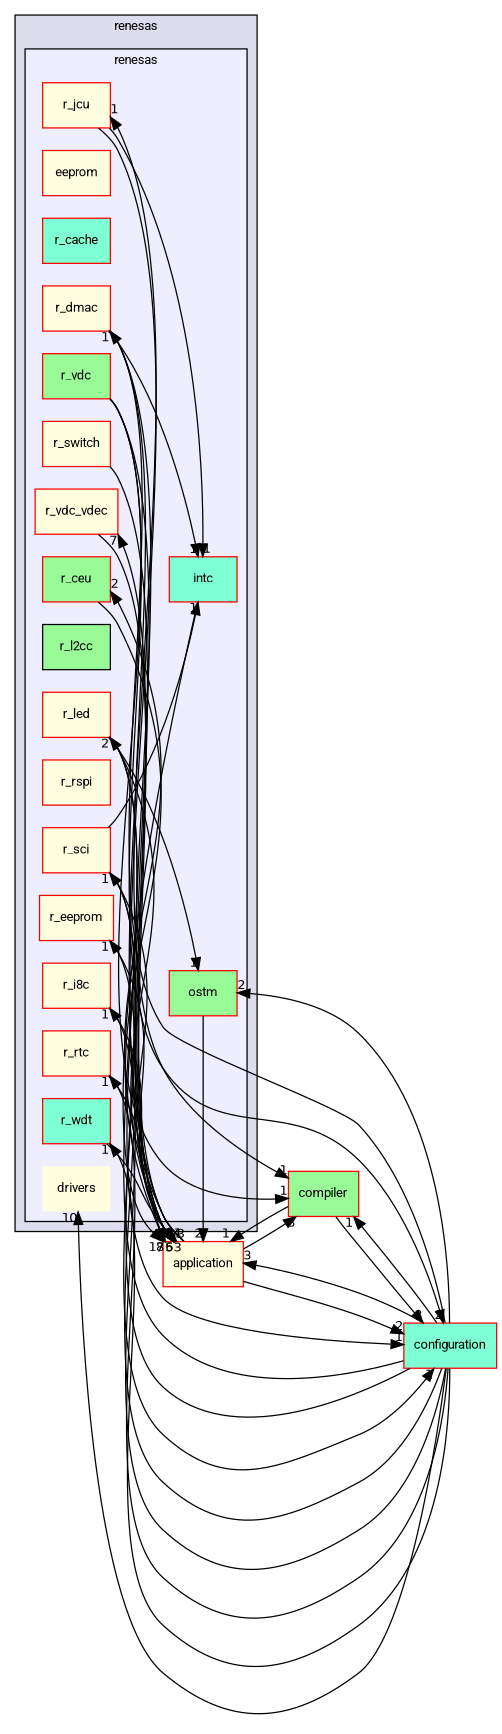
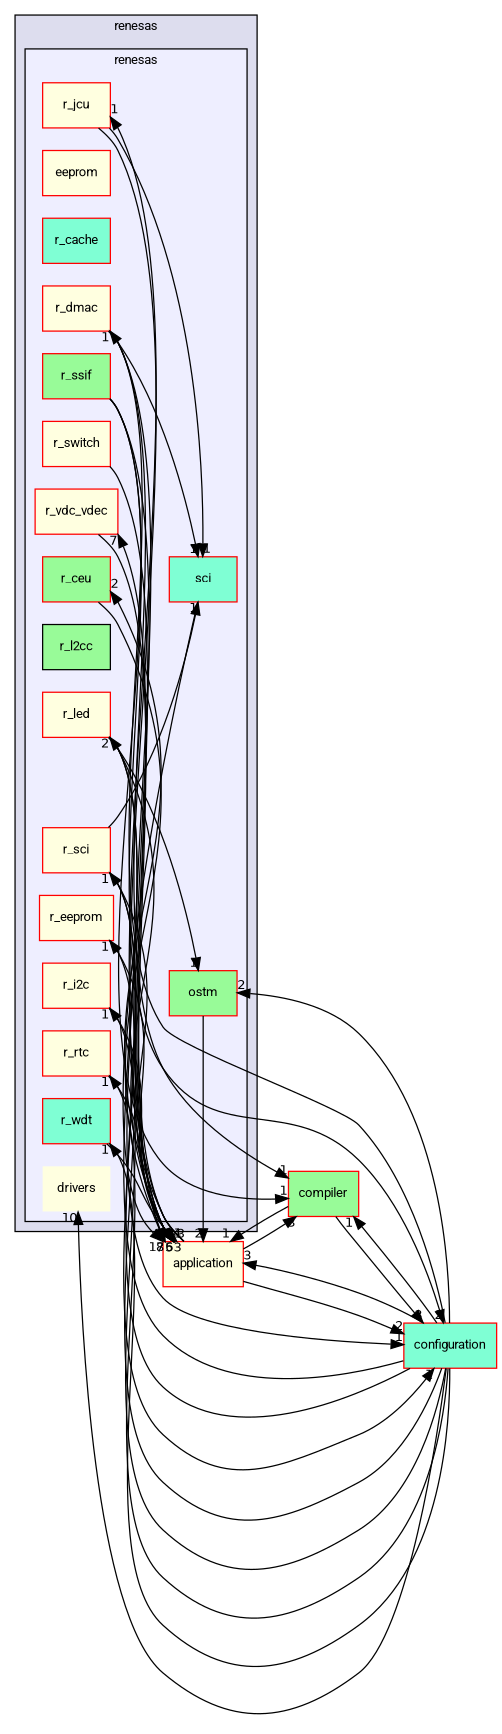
(77, 376) -> (77, 376)
(203, 579) -> (203, 579)
(77, 783) -> none
(77, 986) -> (77, 986)
